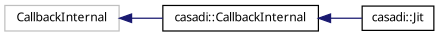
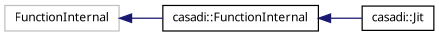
(62, 18) -> (62, 18)
(241, 18) -> (241, 18)
